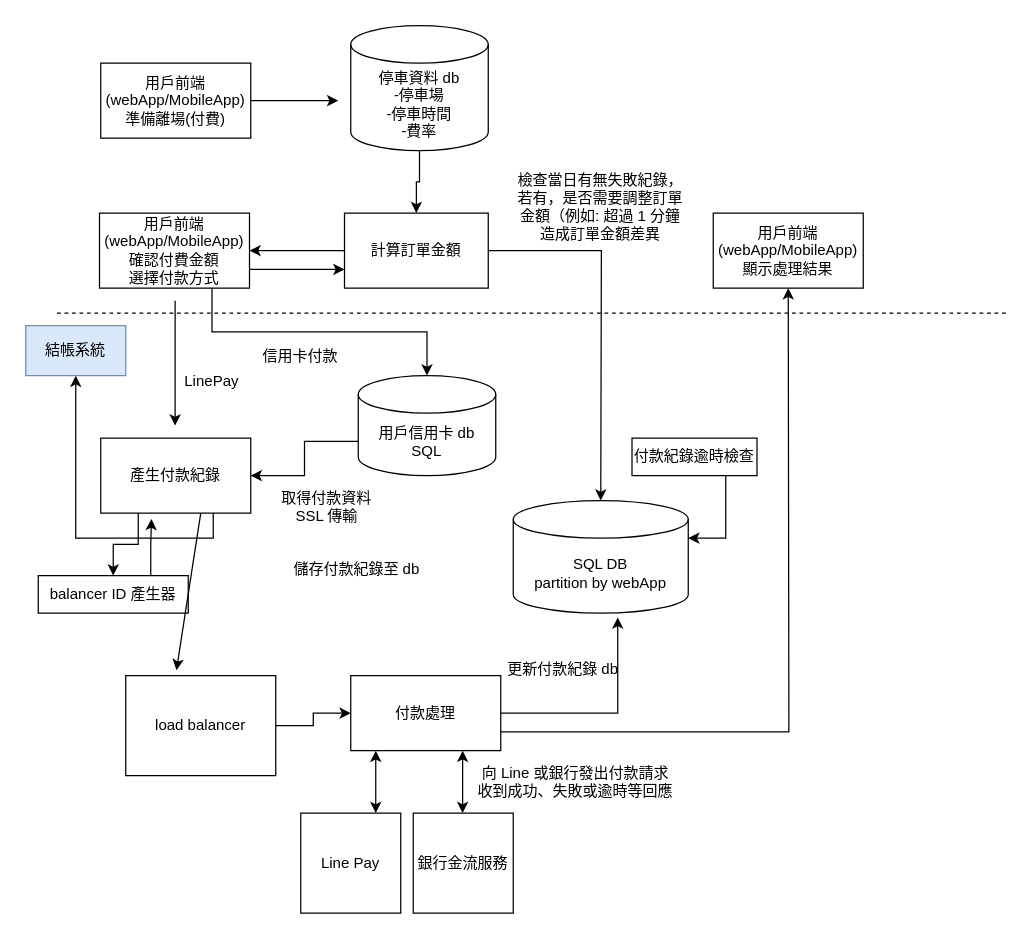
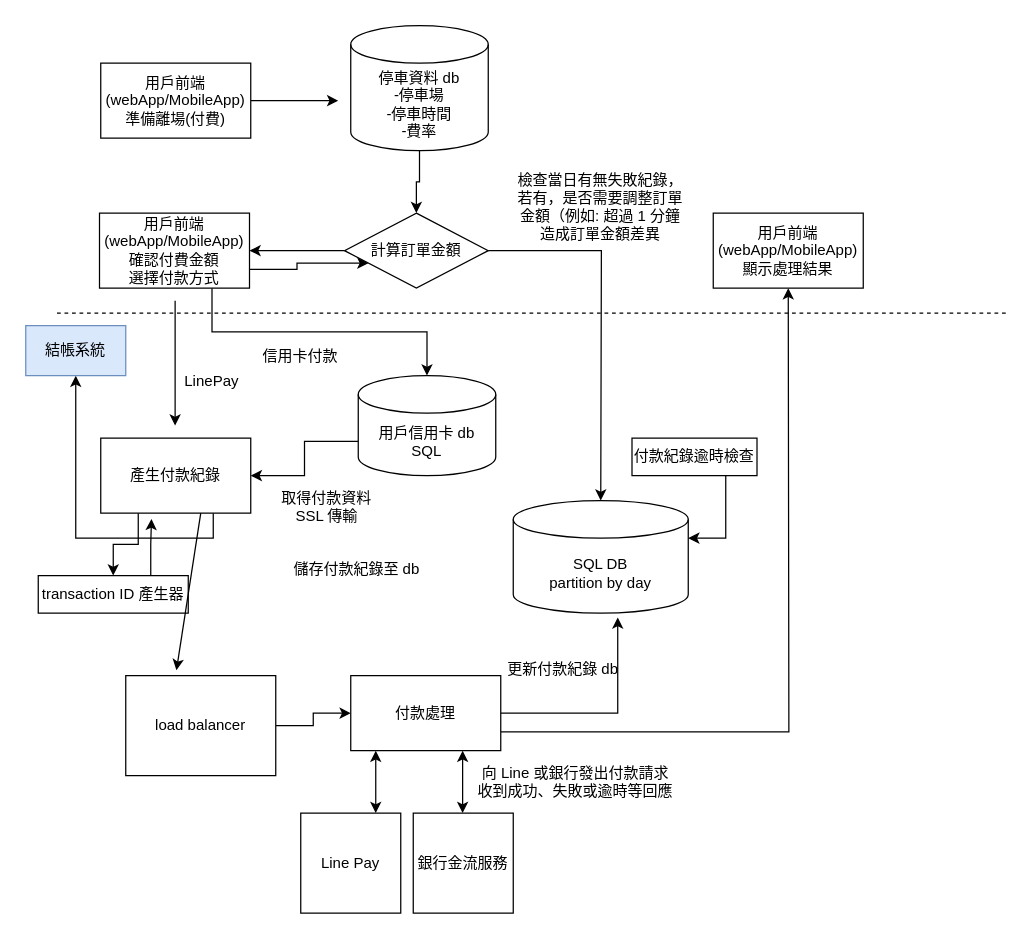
(416, 251) -> (416, 251)
(601, 573) -> (601, 573)
(113, 594) -> (113, 594)
